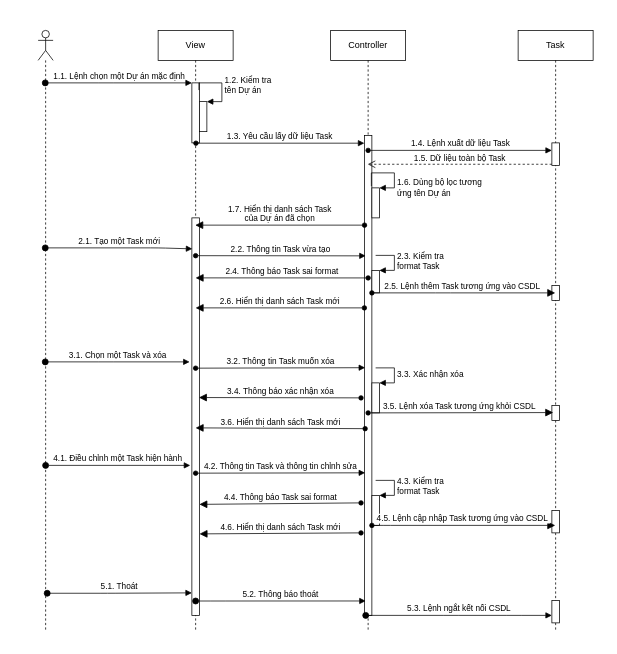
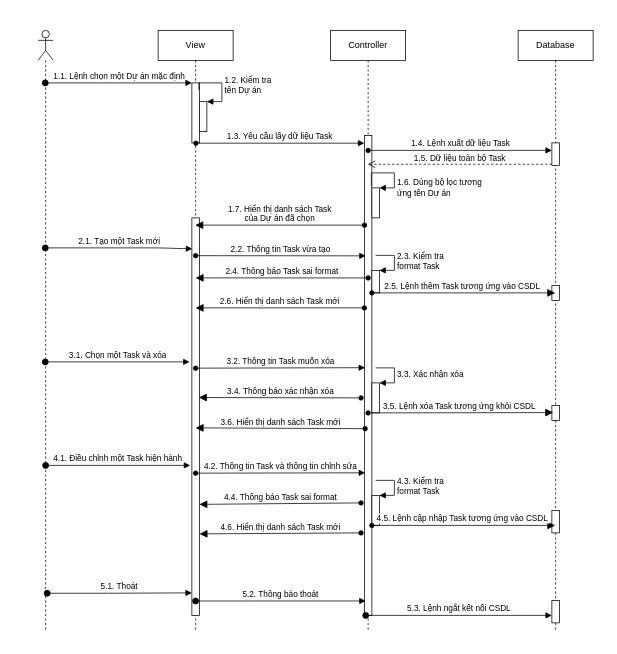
(555, 45) -> (555, 45)
